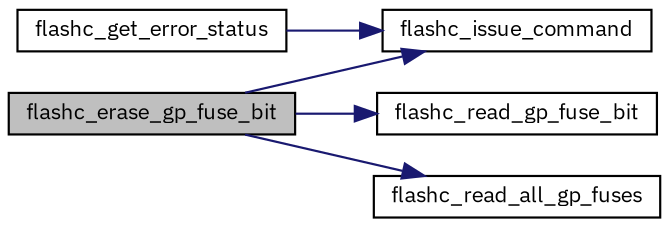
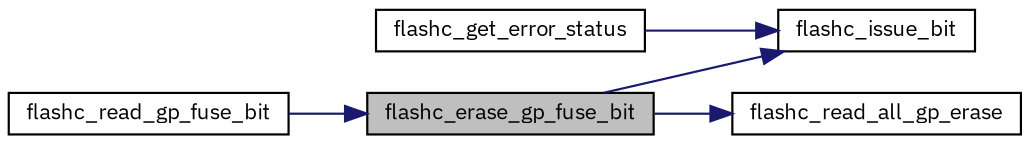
(517, 31) -> (877, 31)
(325, 114) -> (317, 114)
(517, 197) -> (877, 114)
